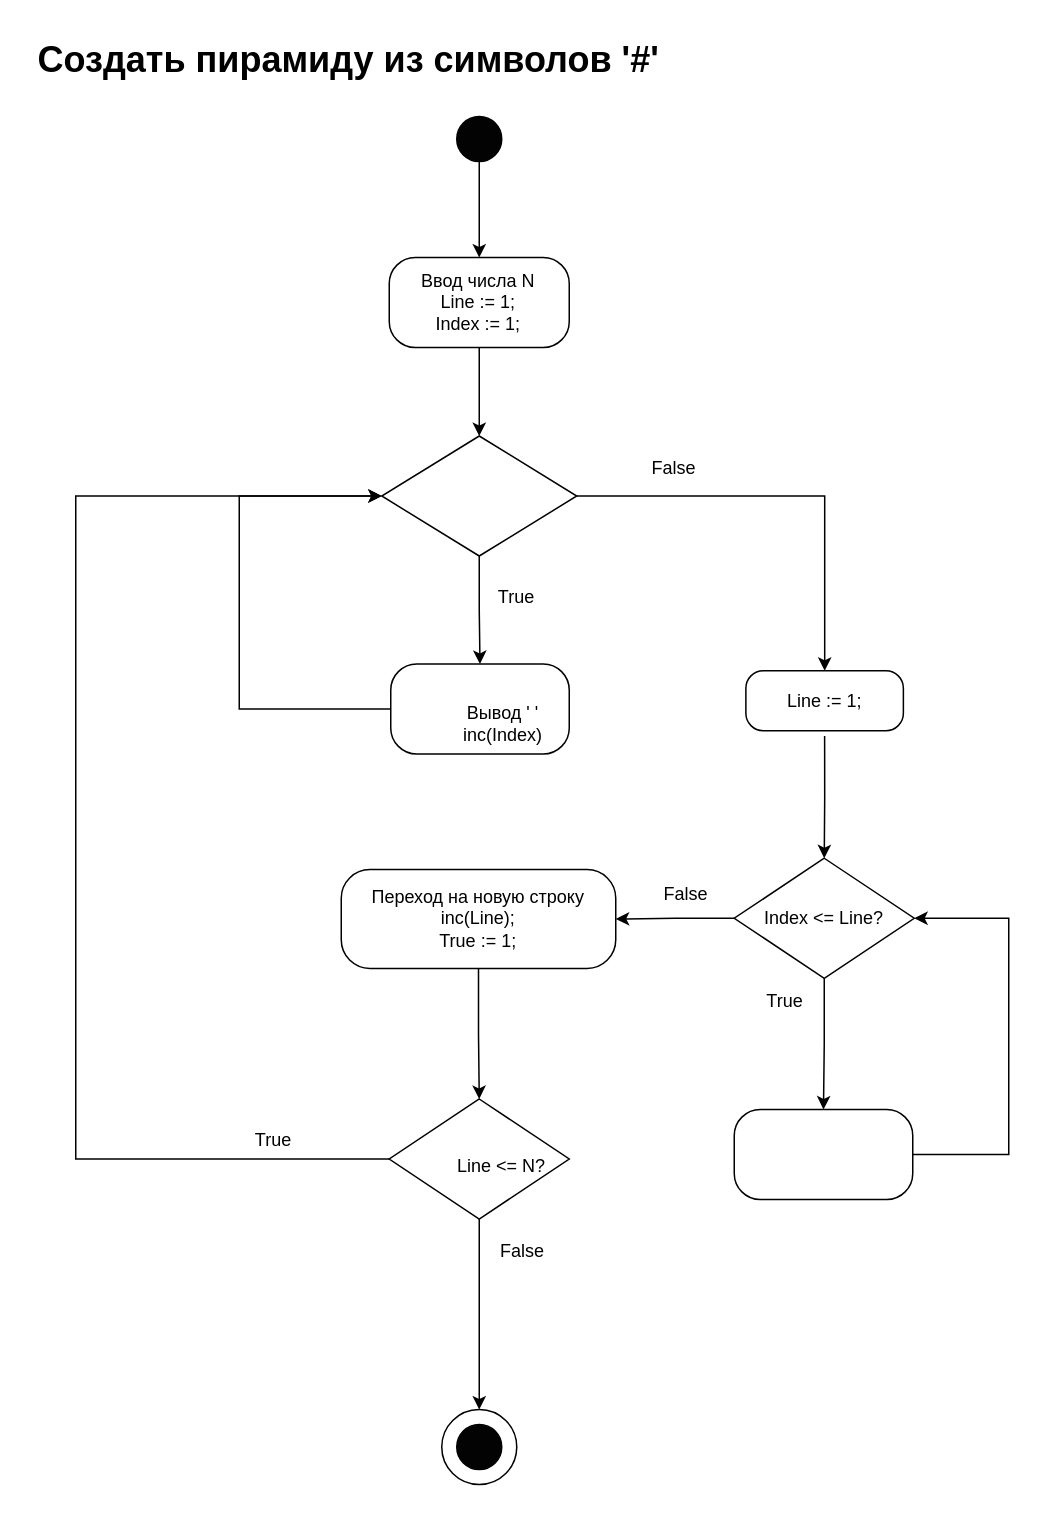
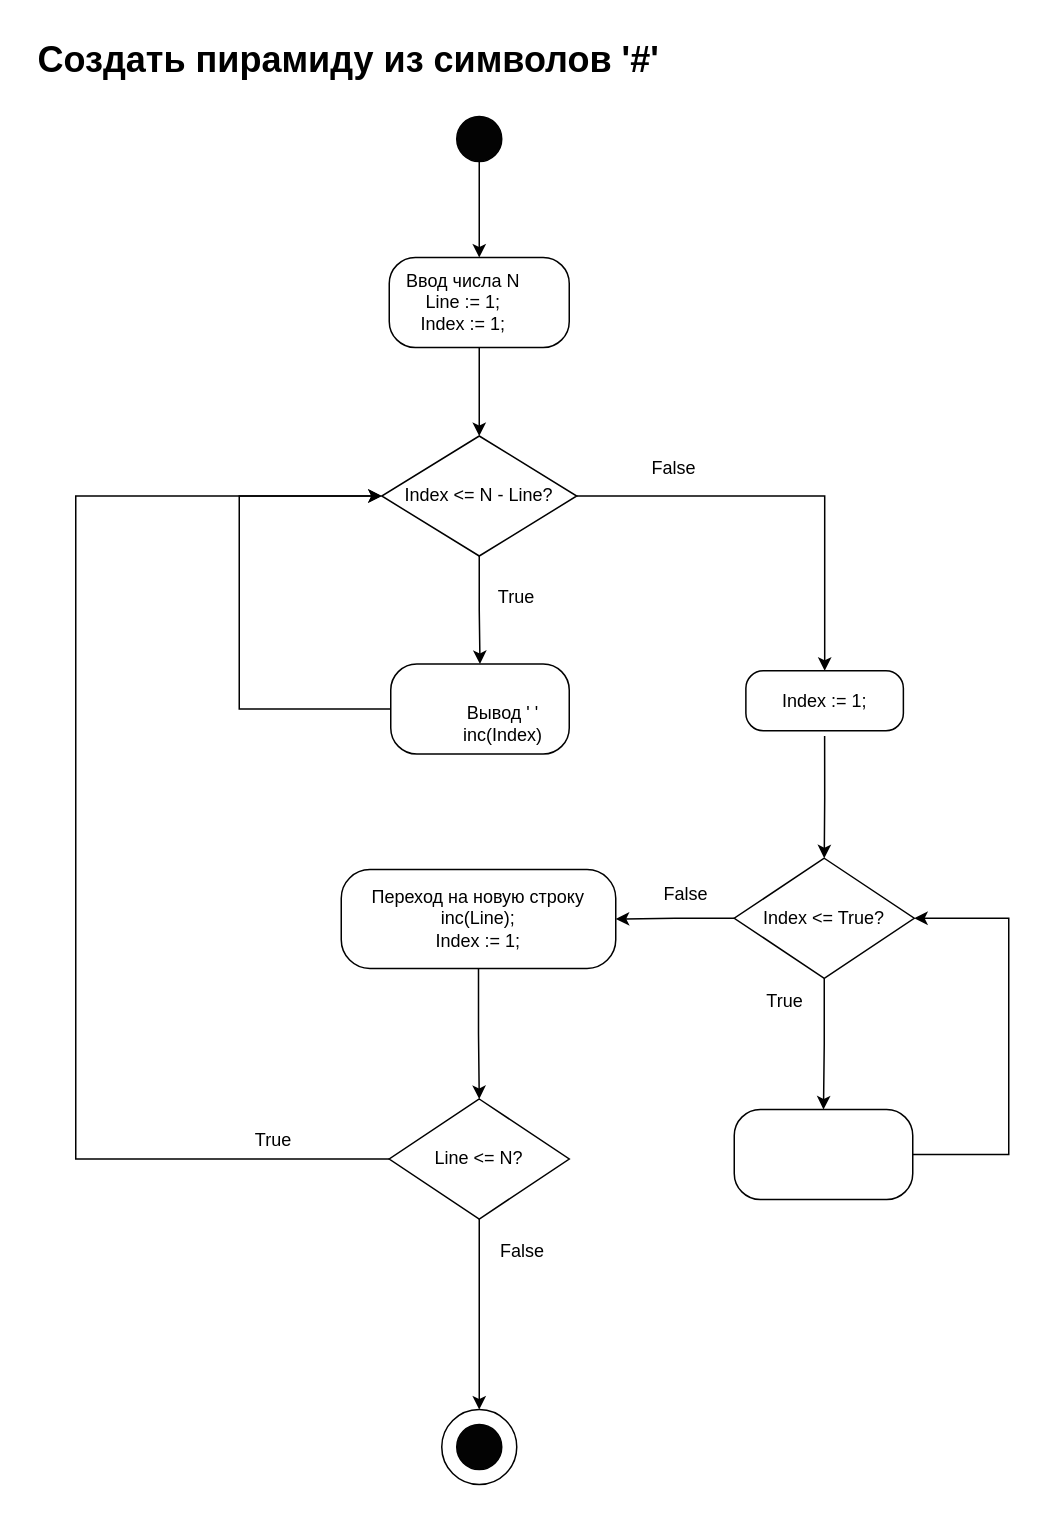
(479, 302) -> (464, 302)
none -> (479, 496)
(825, 701) -> (825, 701)
(479, 919) -> (479, 919)
(824, 919) -> (824, 919)
(502, 1166) -> (479, 1159)
